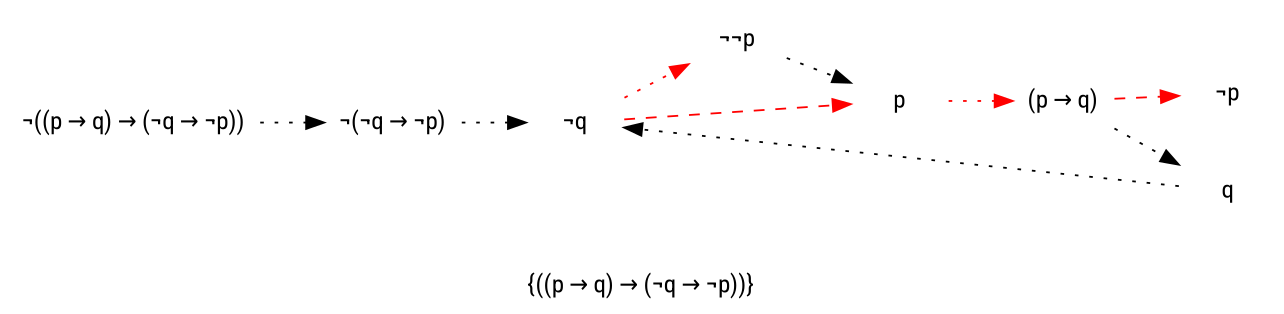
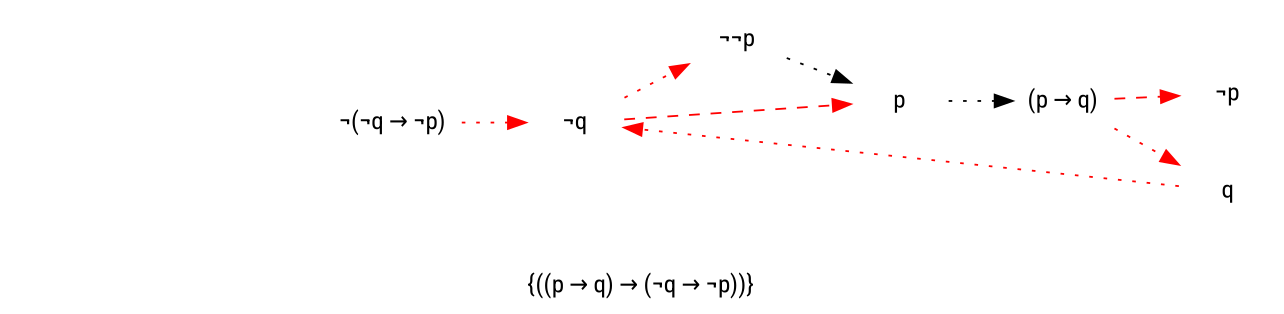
(972, 101) -> (972, 101)
(133, 123) -> none
(485, 123) -> (485, 123)
(1139, 142) -> (1139, 142)
(911, 158) -> (911, 158)
